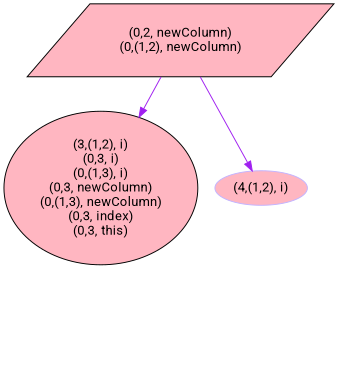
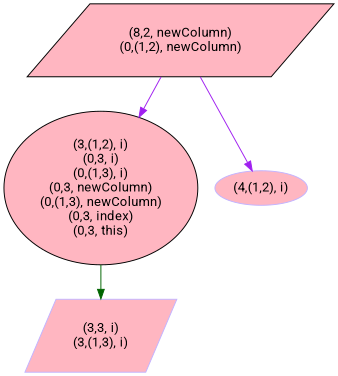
(181, 40) -> (181, 40)
none -> (101, 336)
